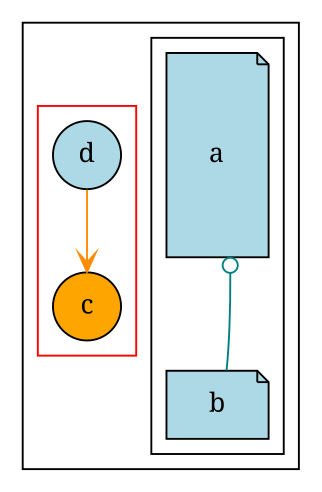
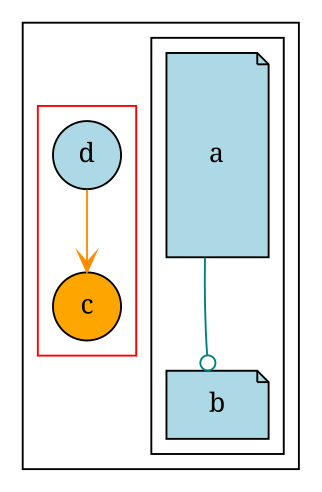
(230, 322) -> (205, 306)
